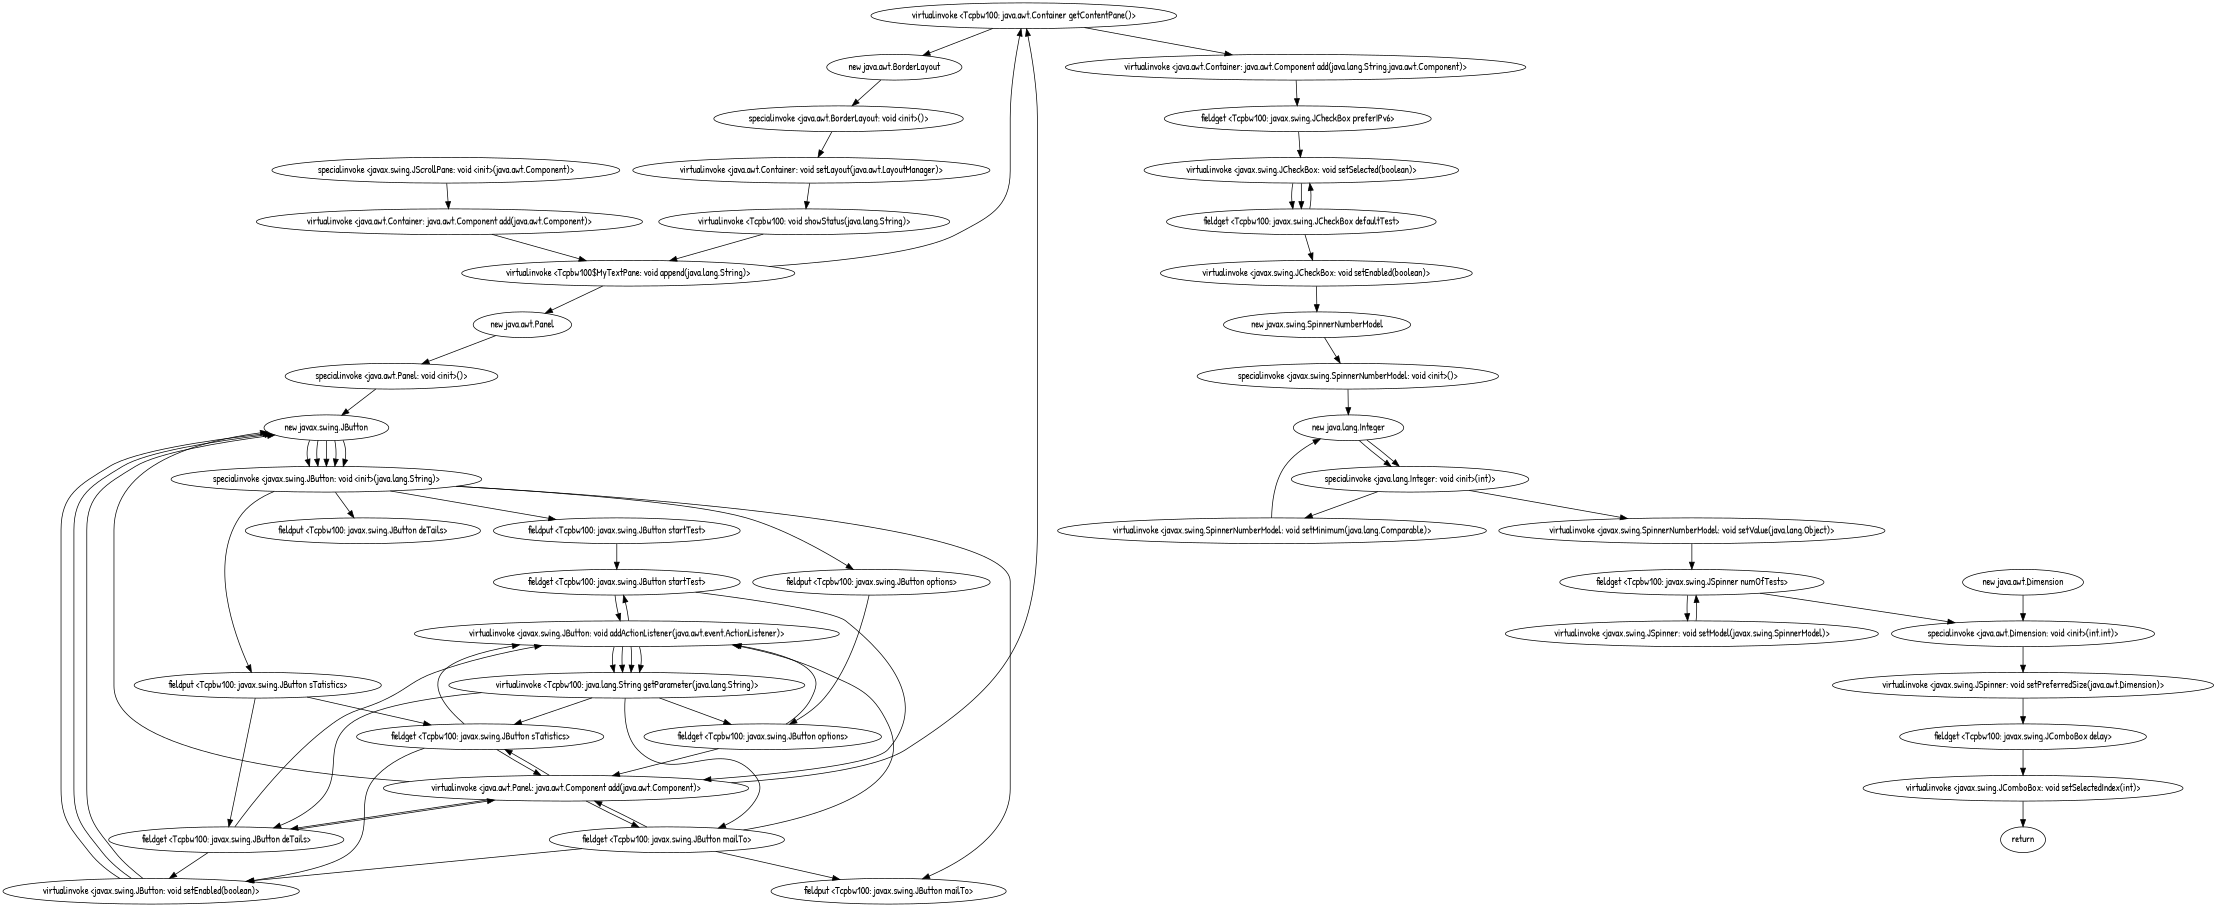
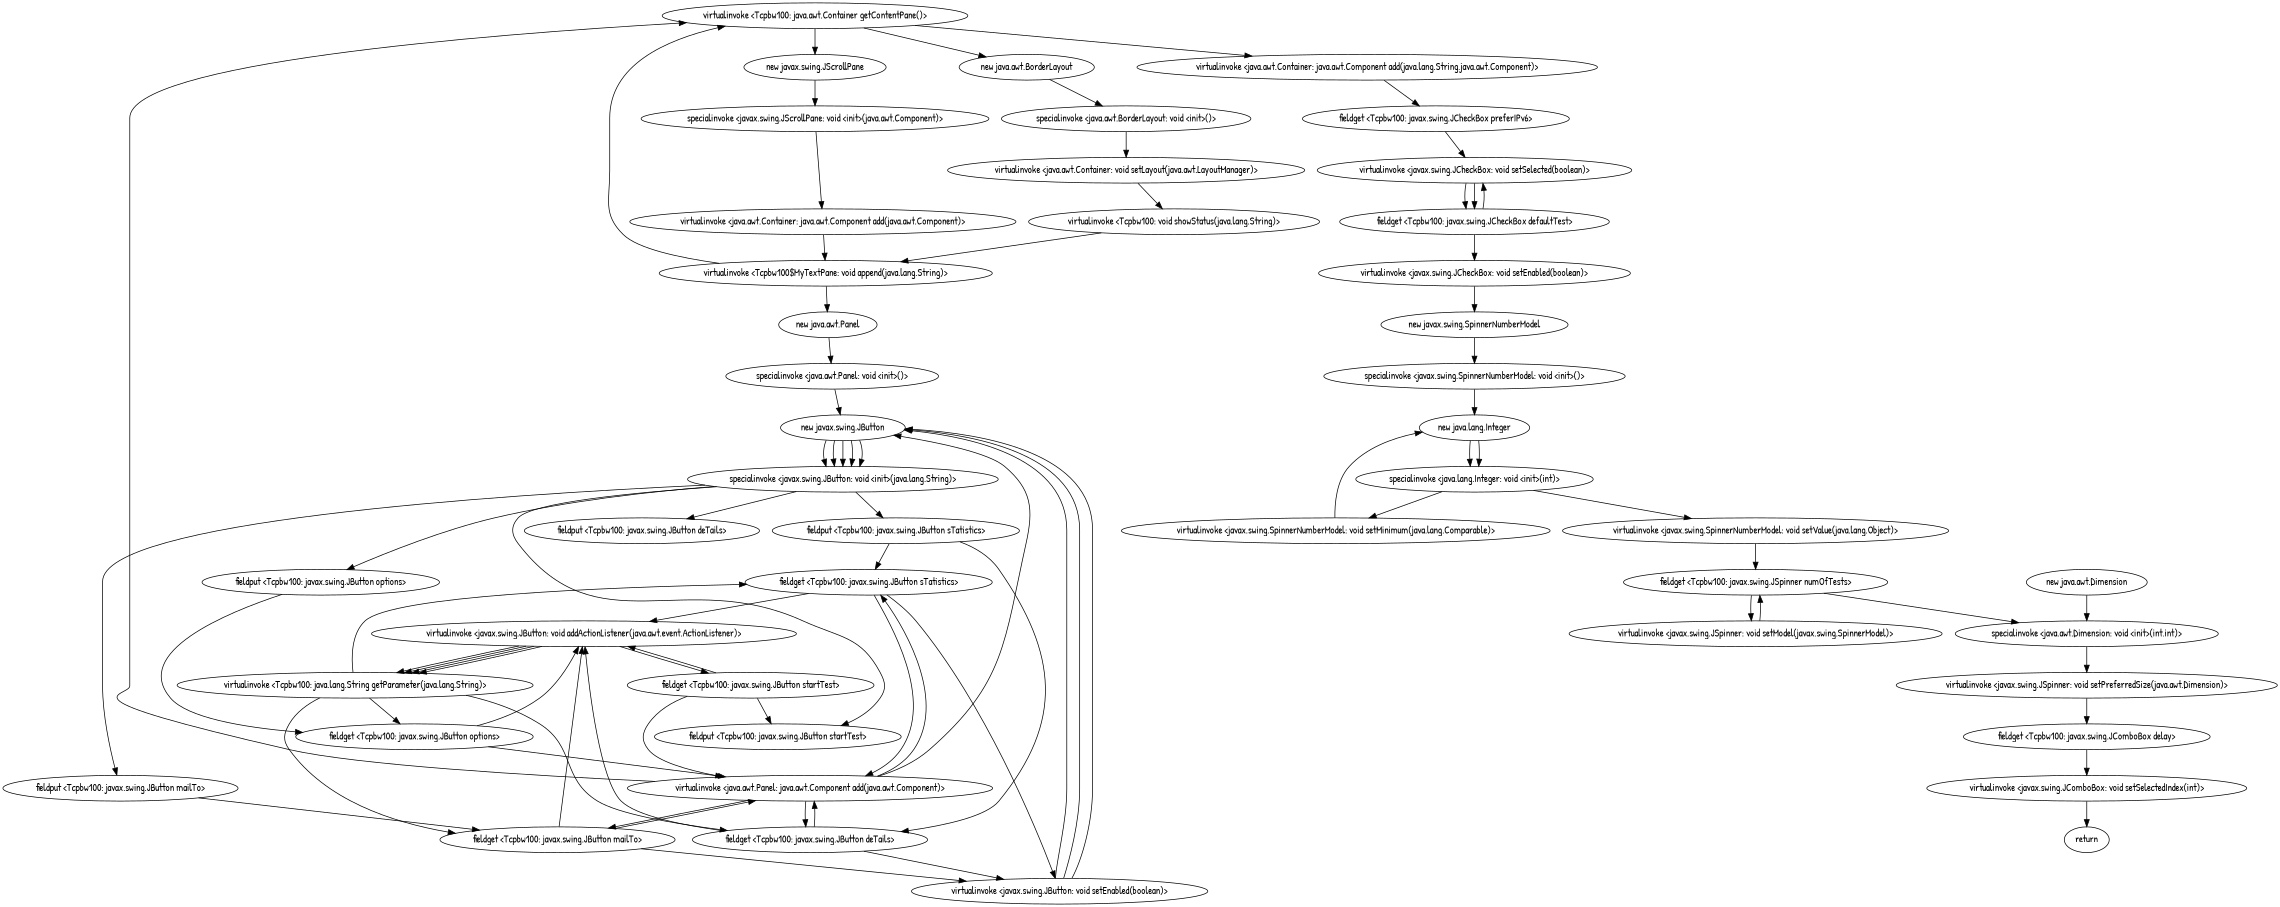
none -> (815, 67)
(617, 553) -> (763, 708)
(774, 865) -> (335, 814)
